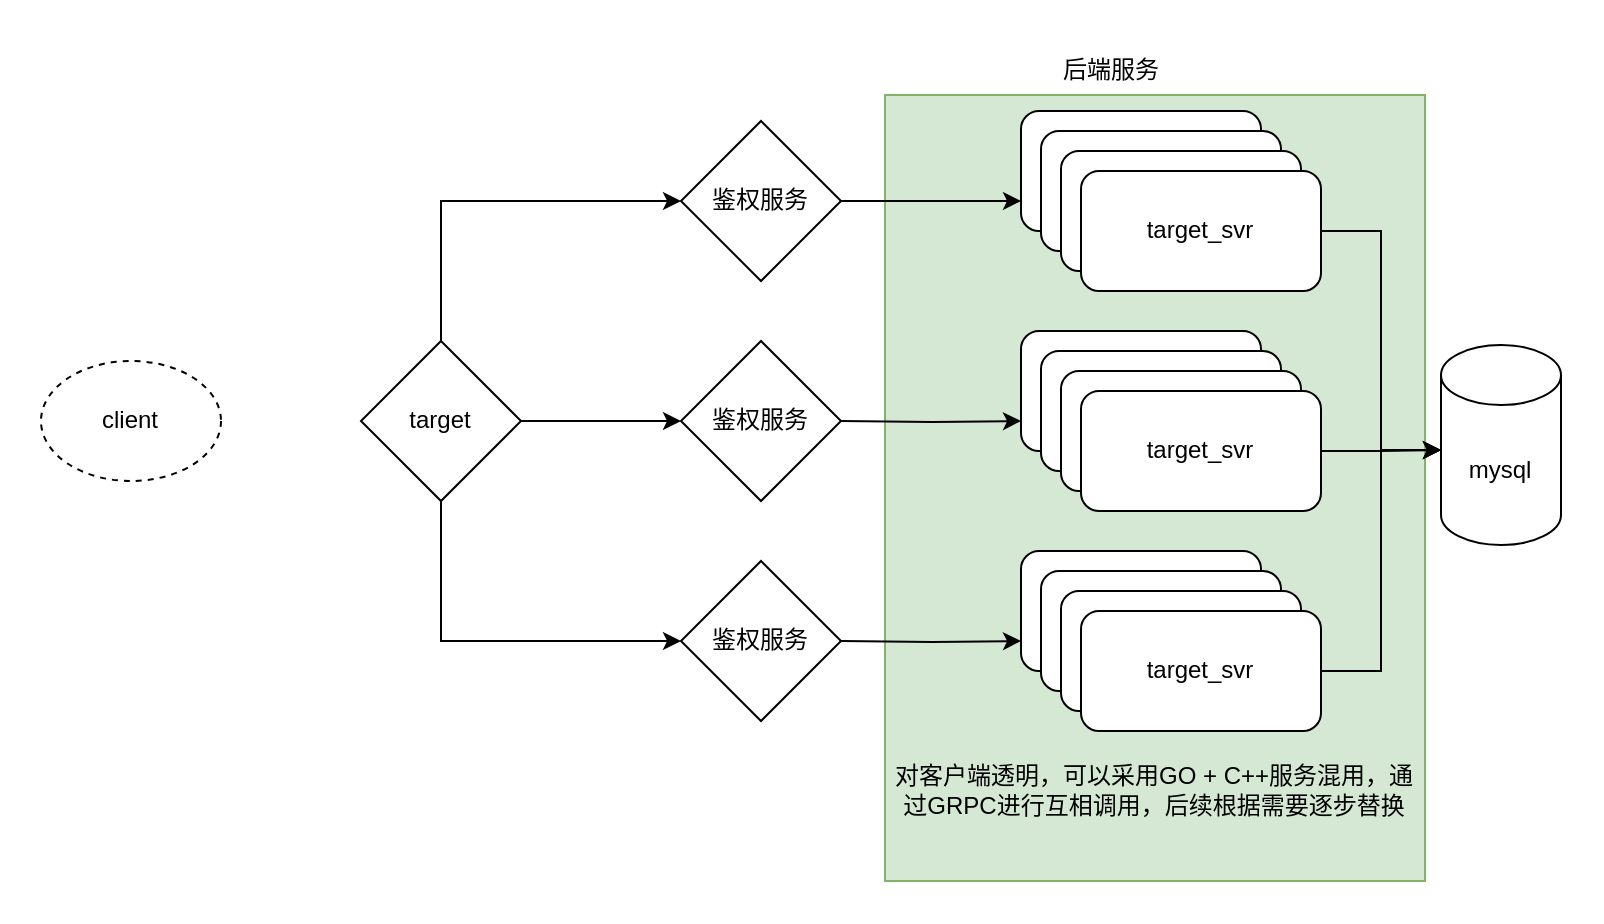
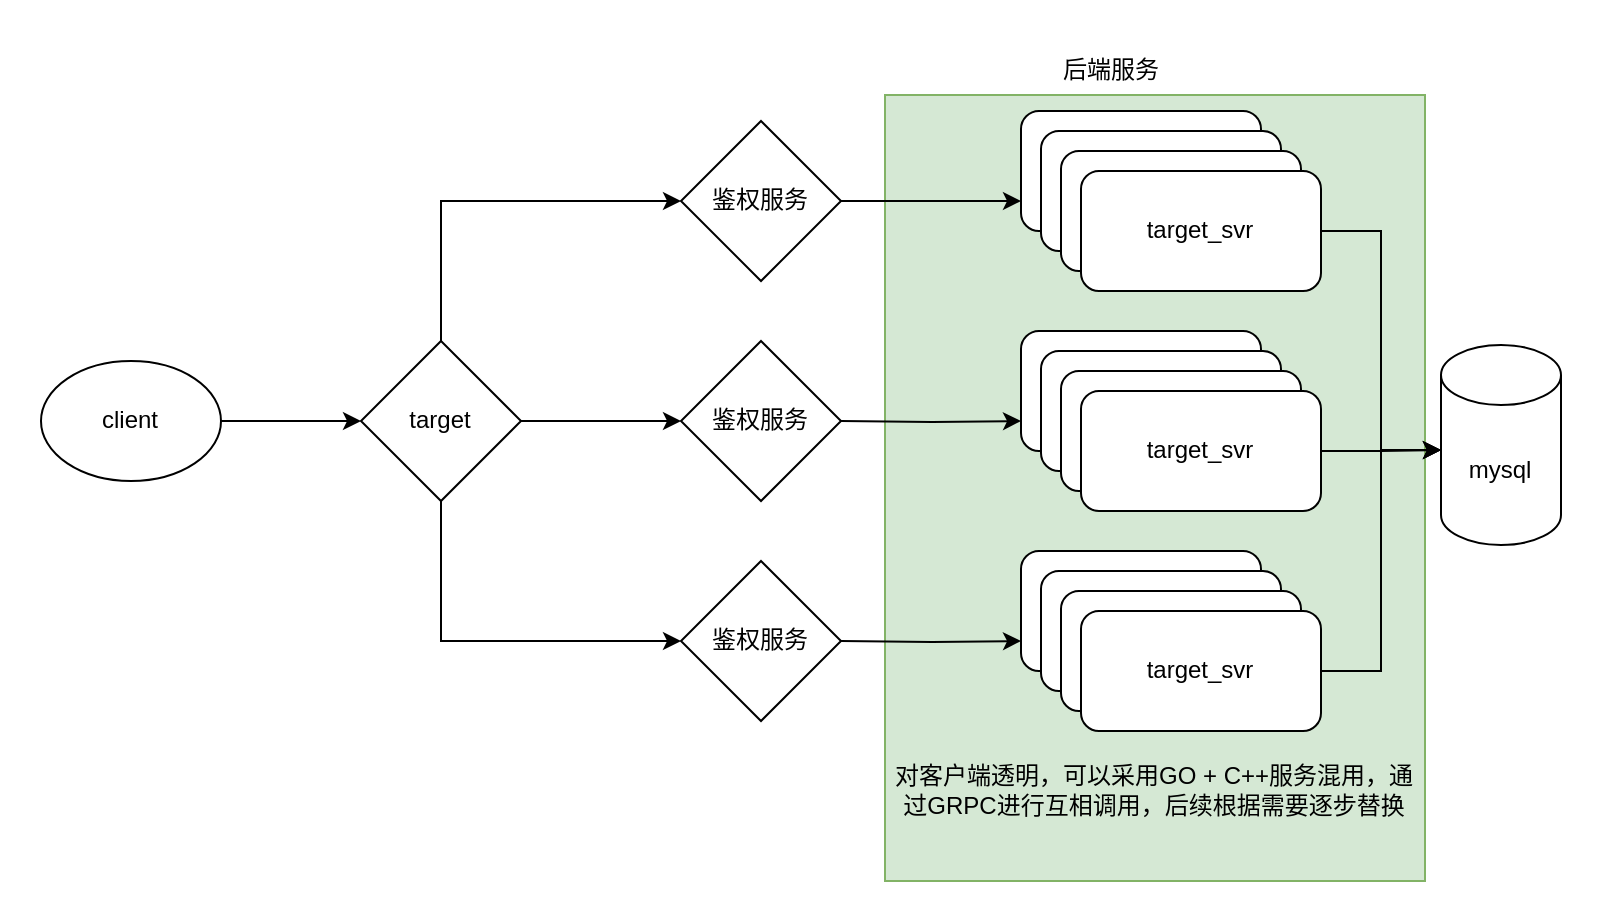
(131, 421) -> (131, 421)
none -> (284, 421)
